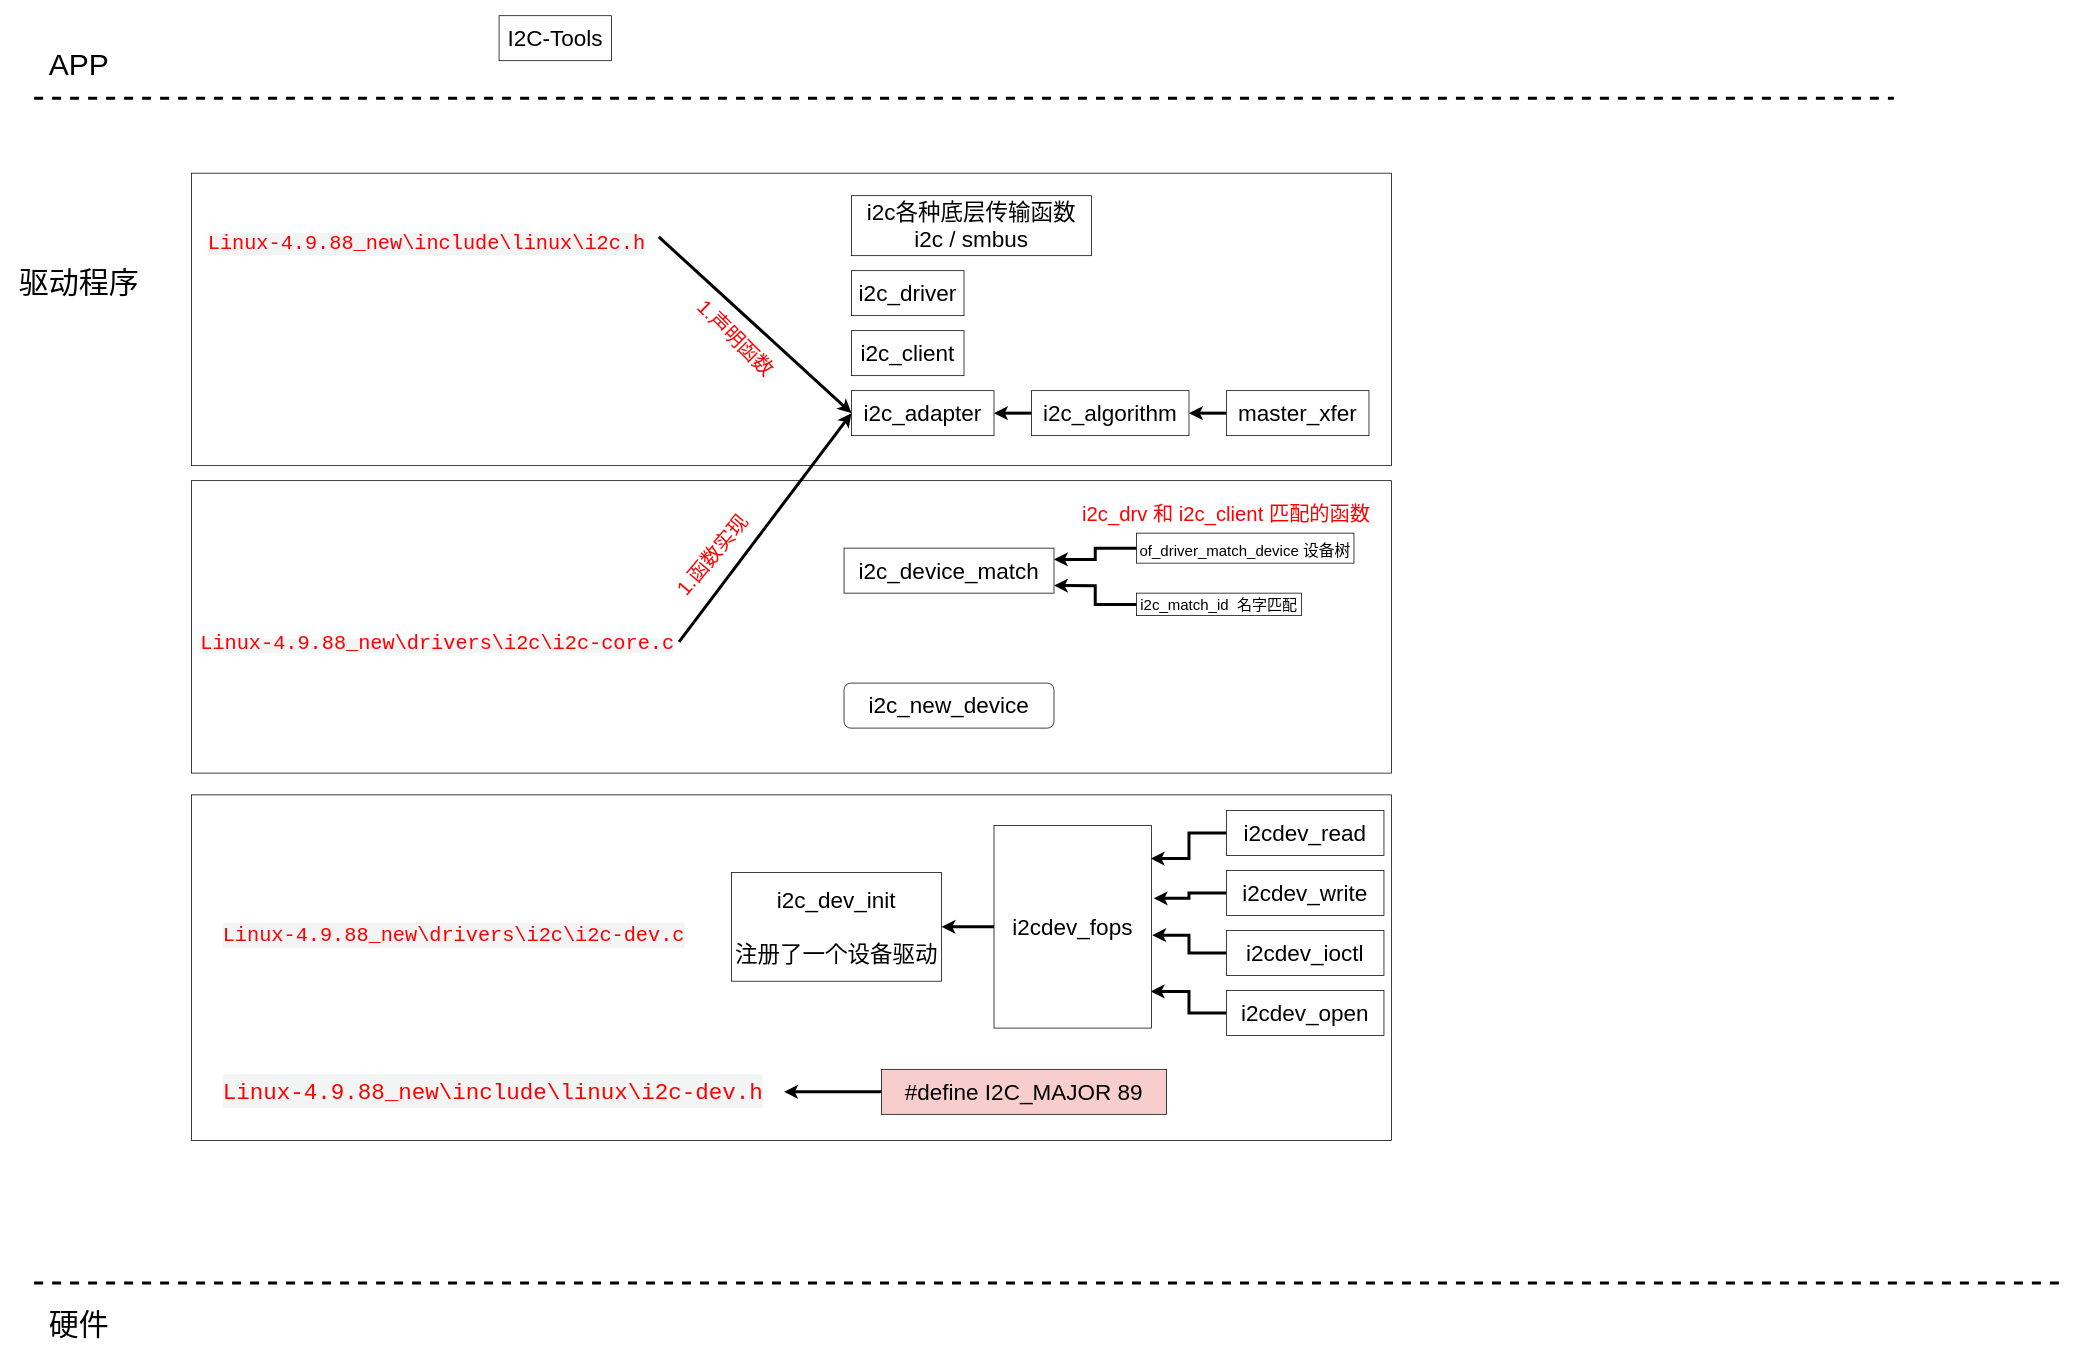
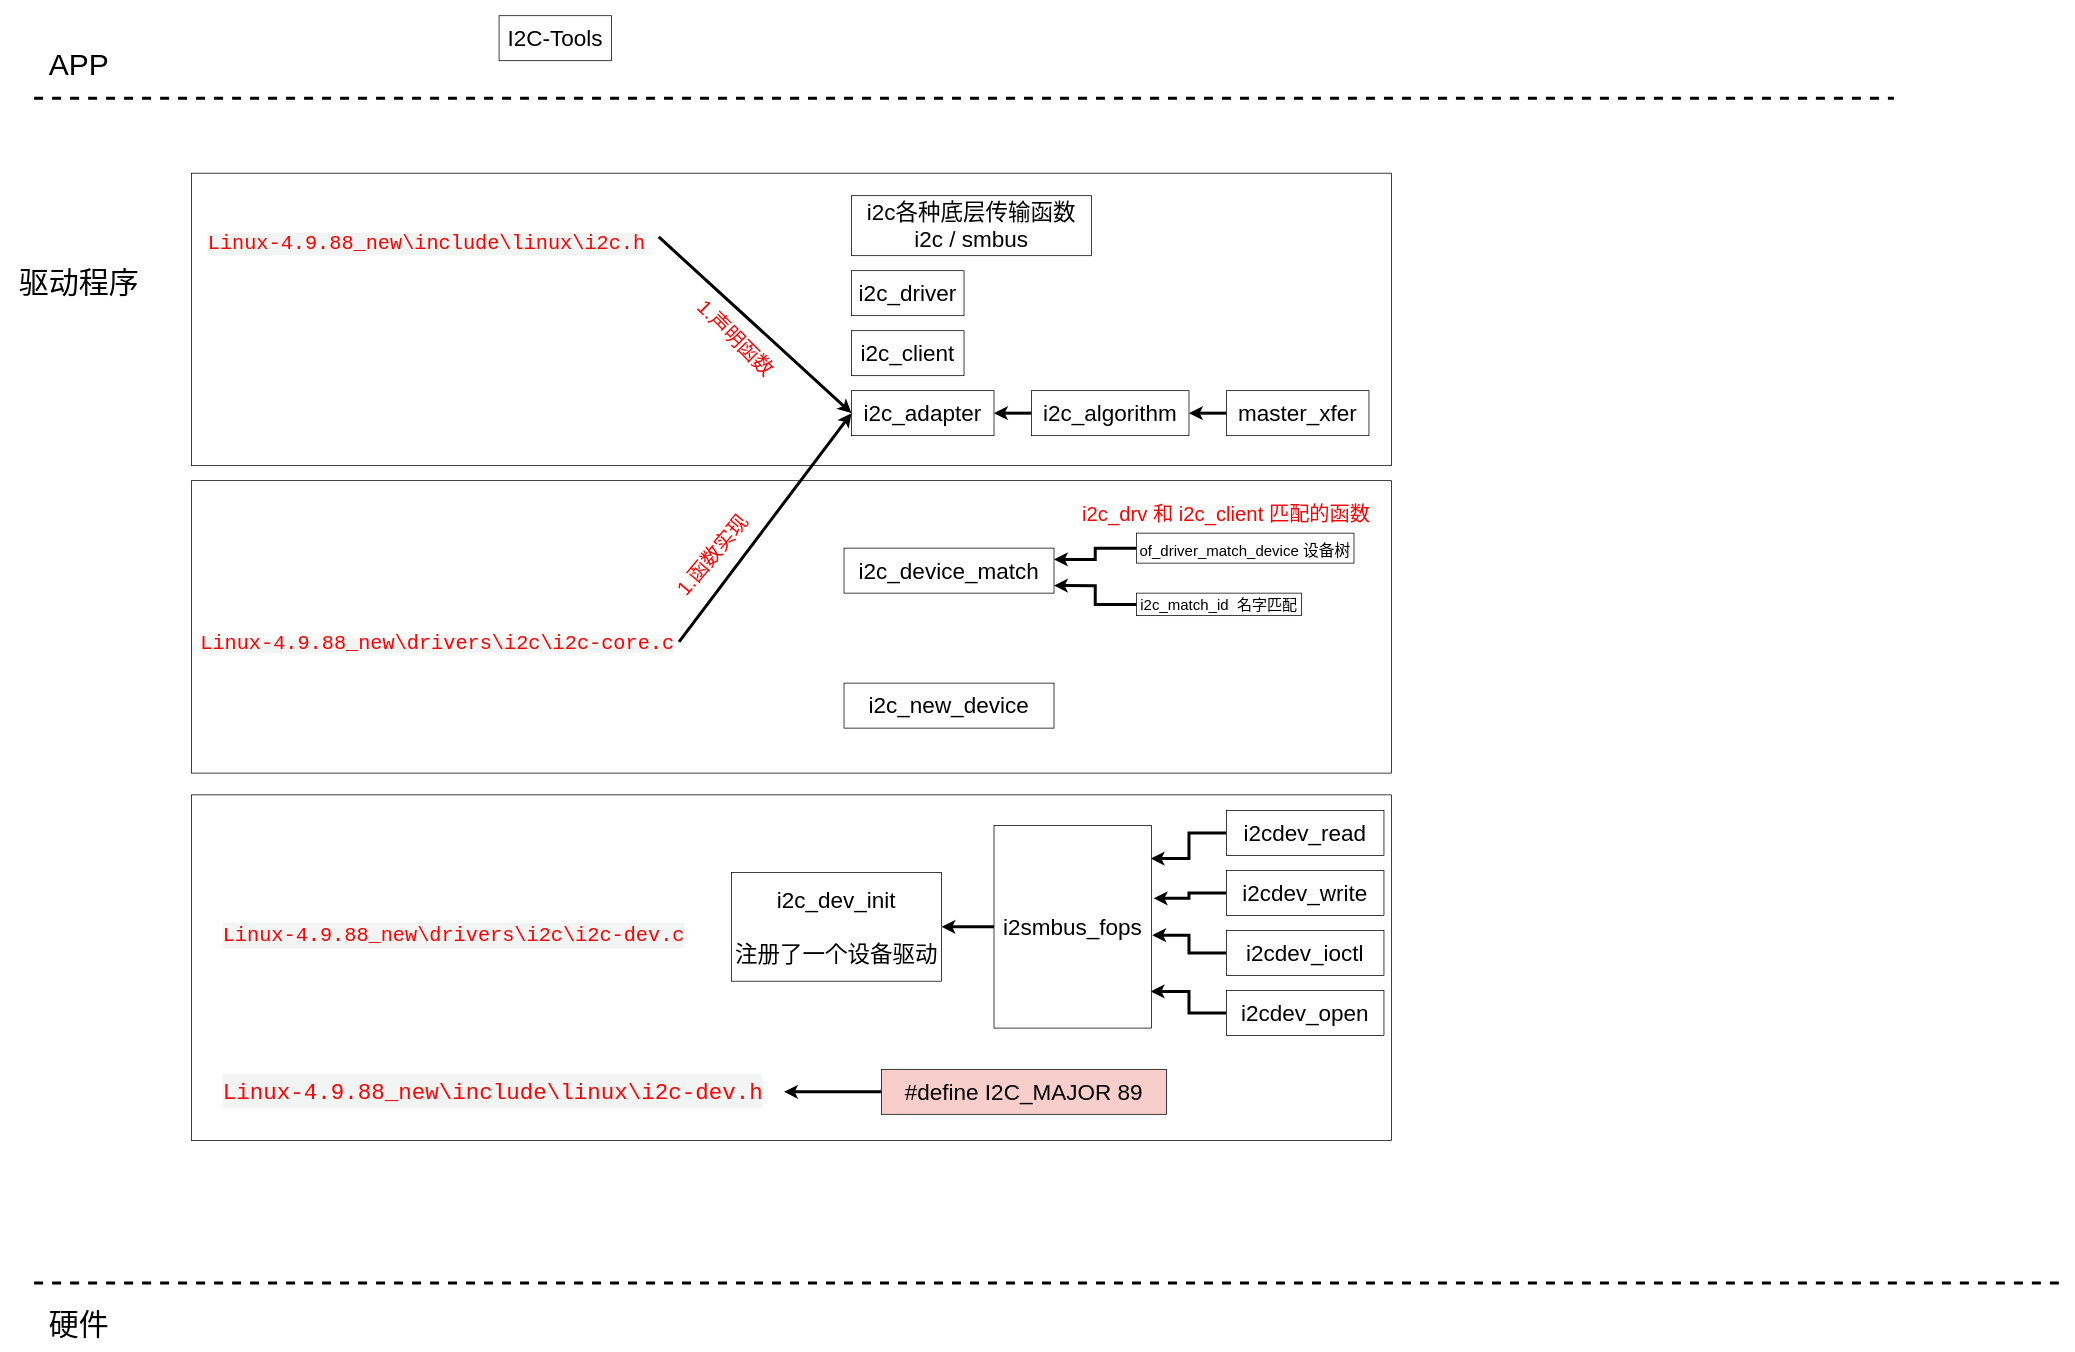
(949, 705) -> (949, 705)
(1073, 927) -> (1073, 927)
